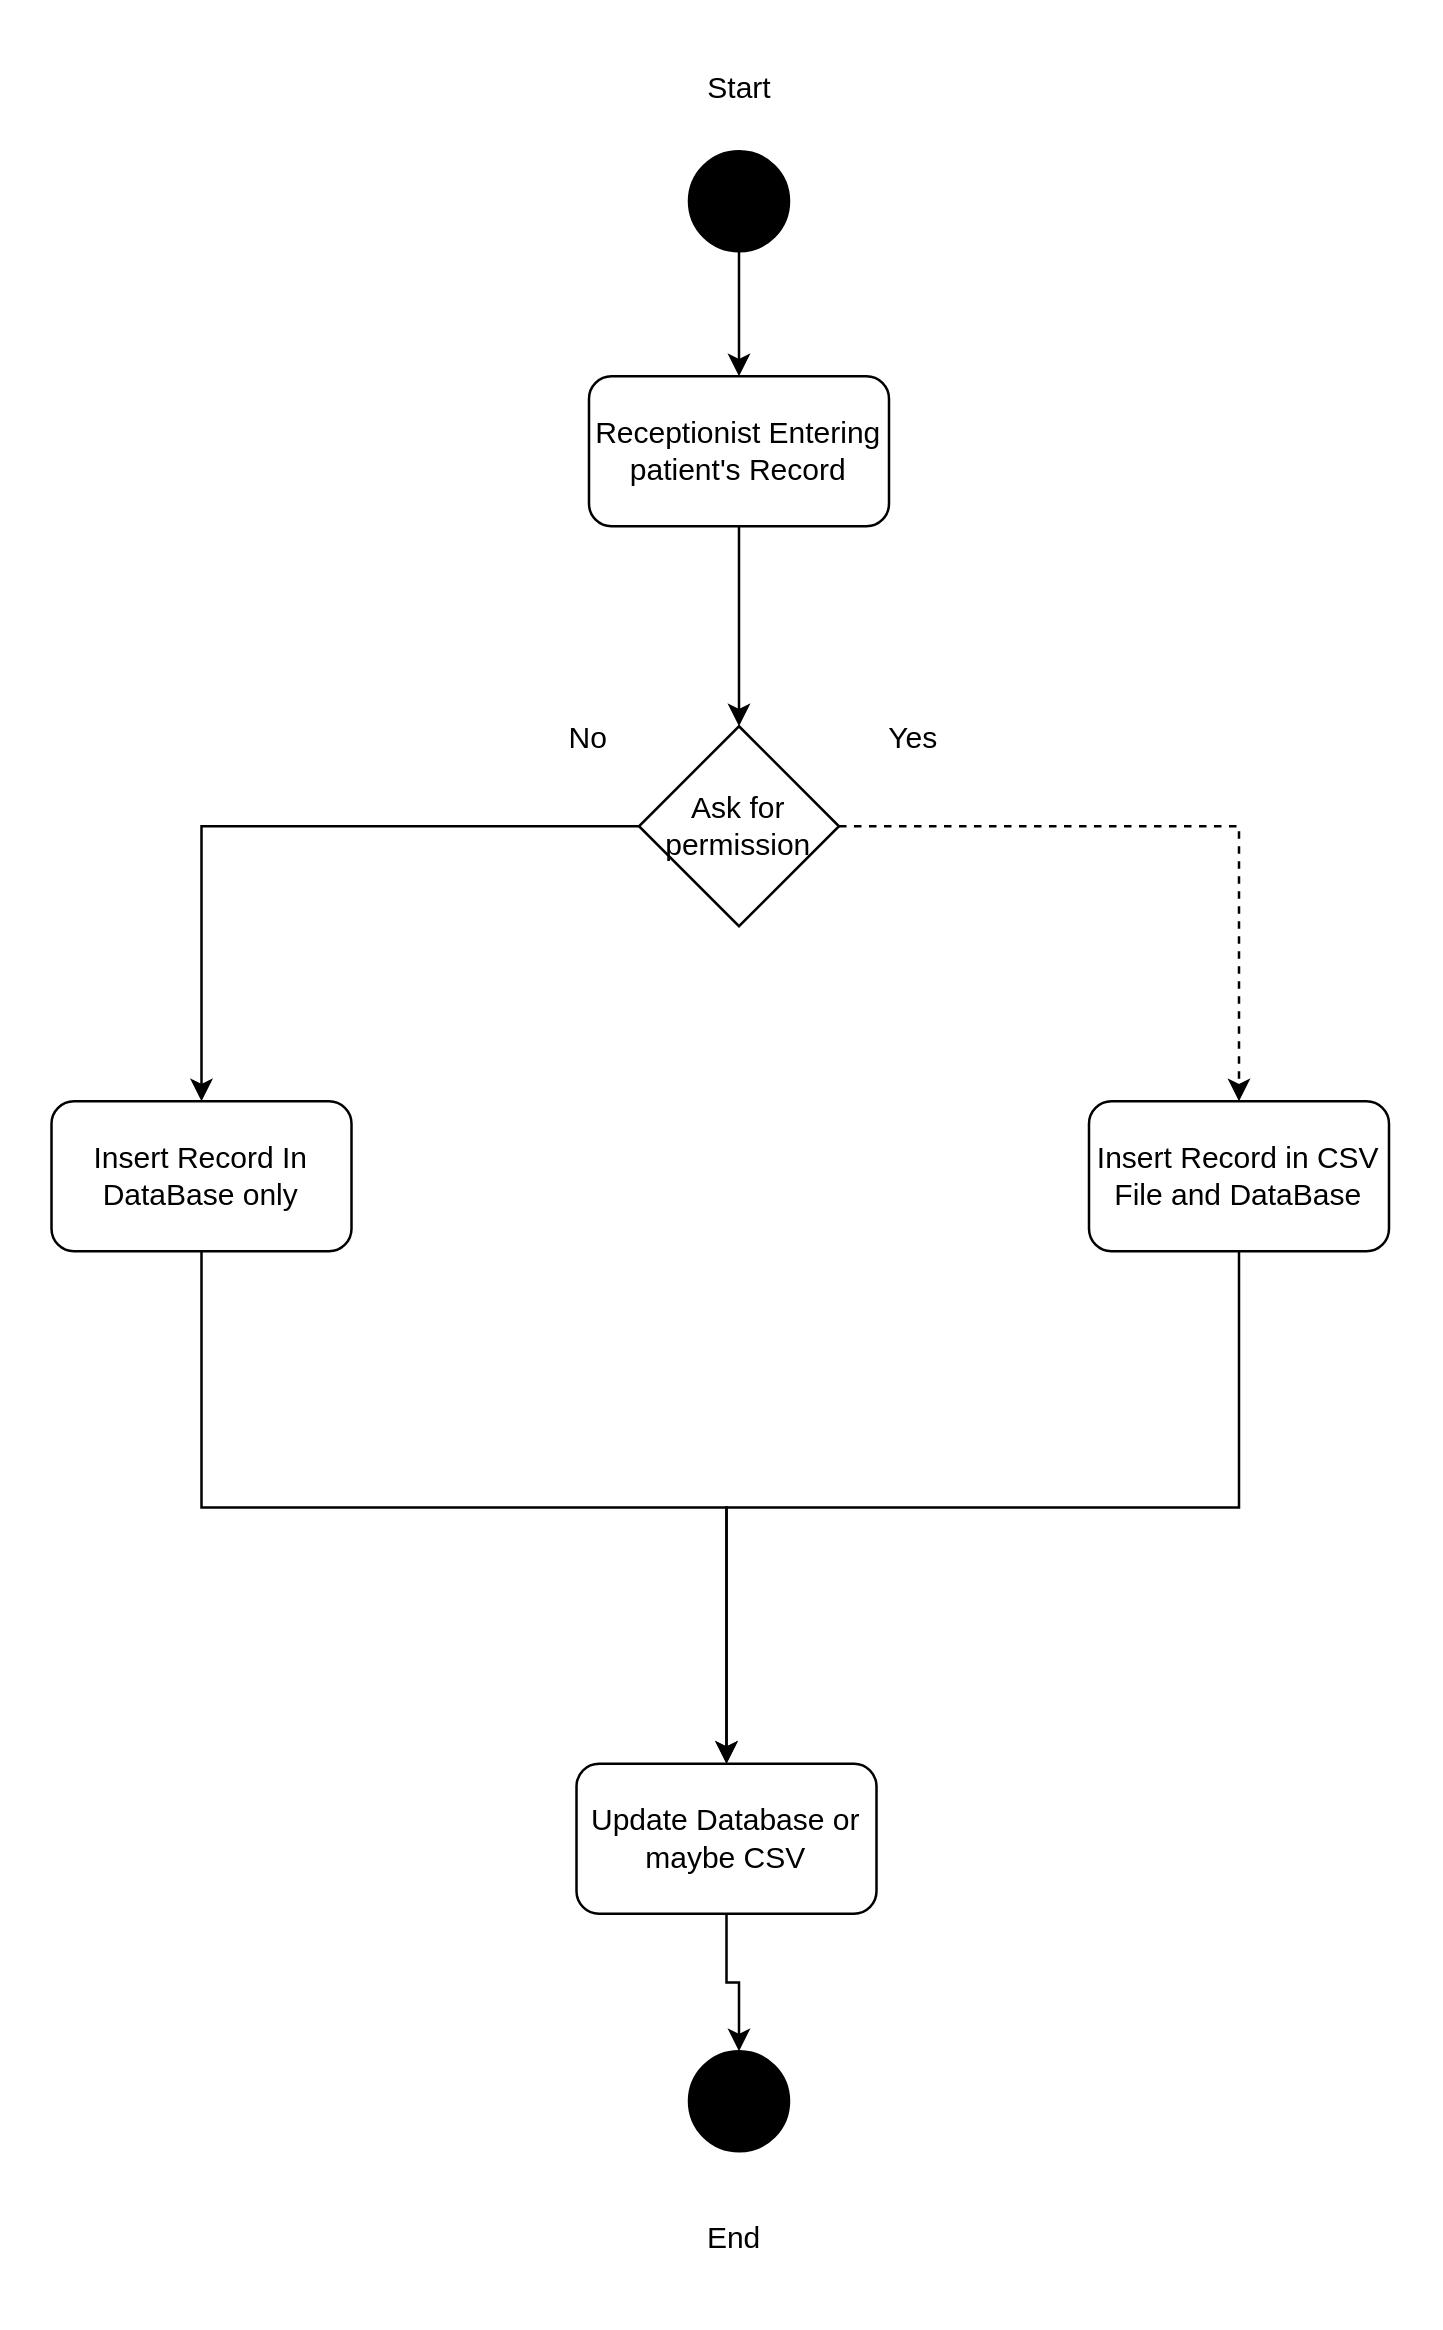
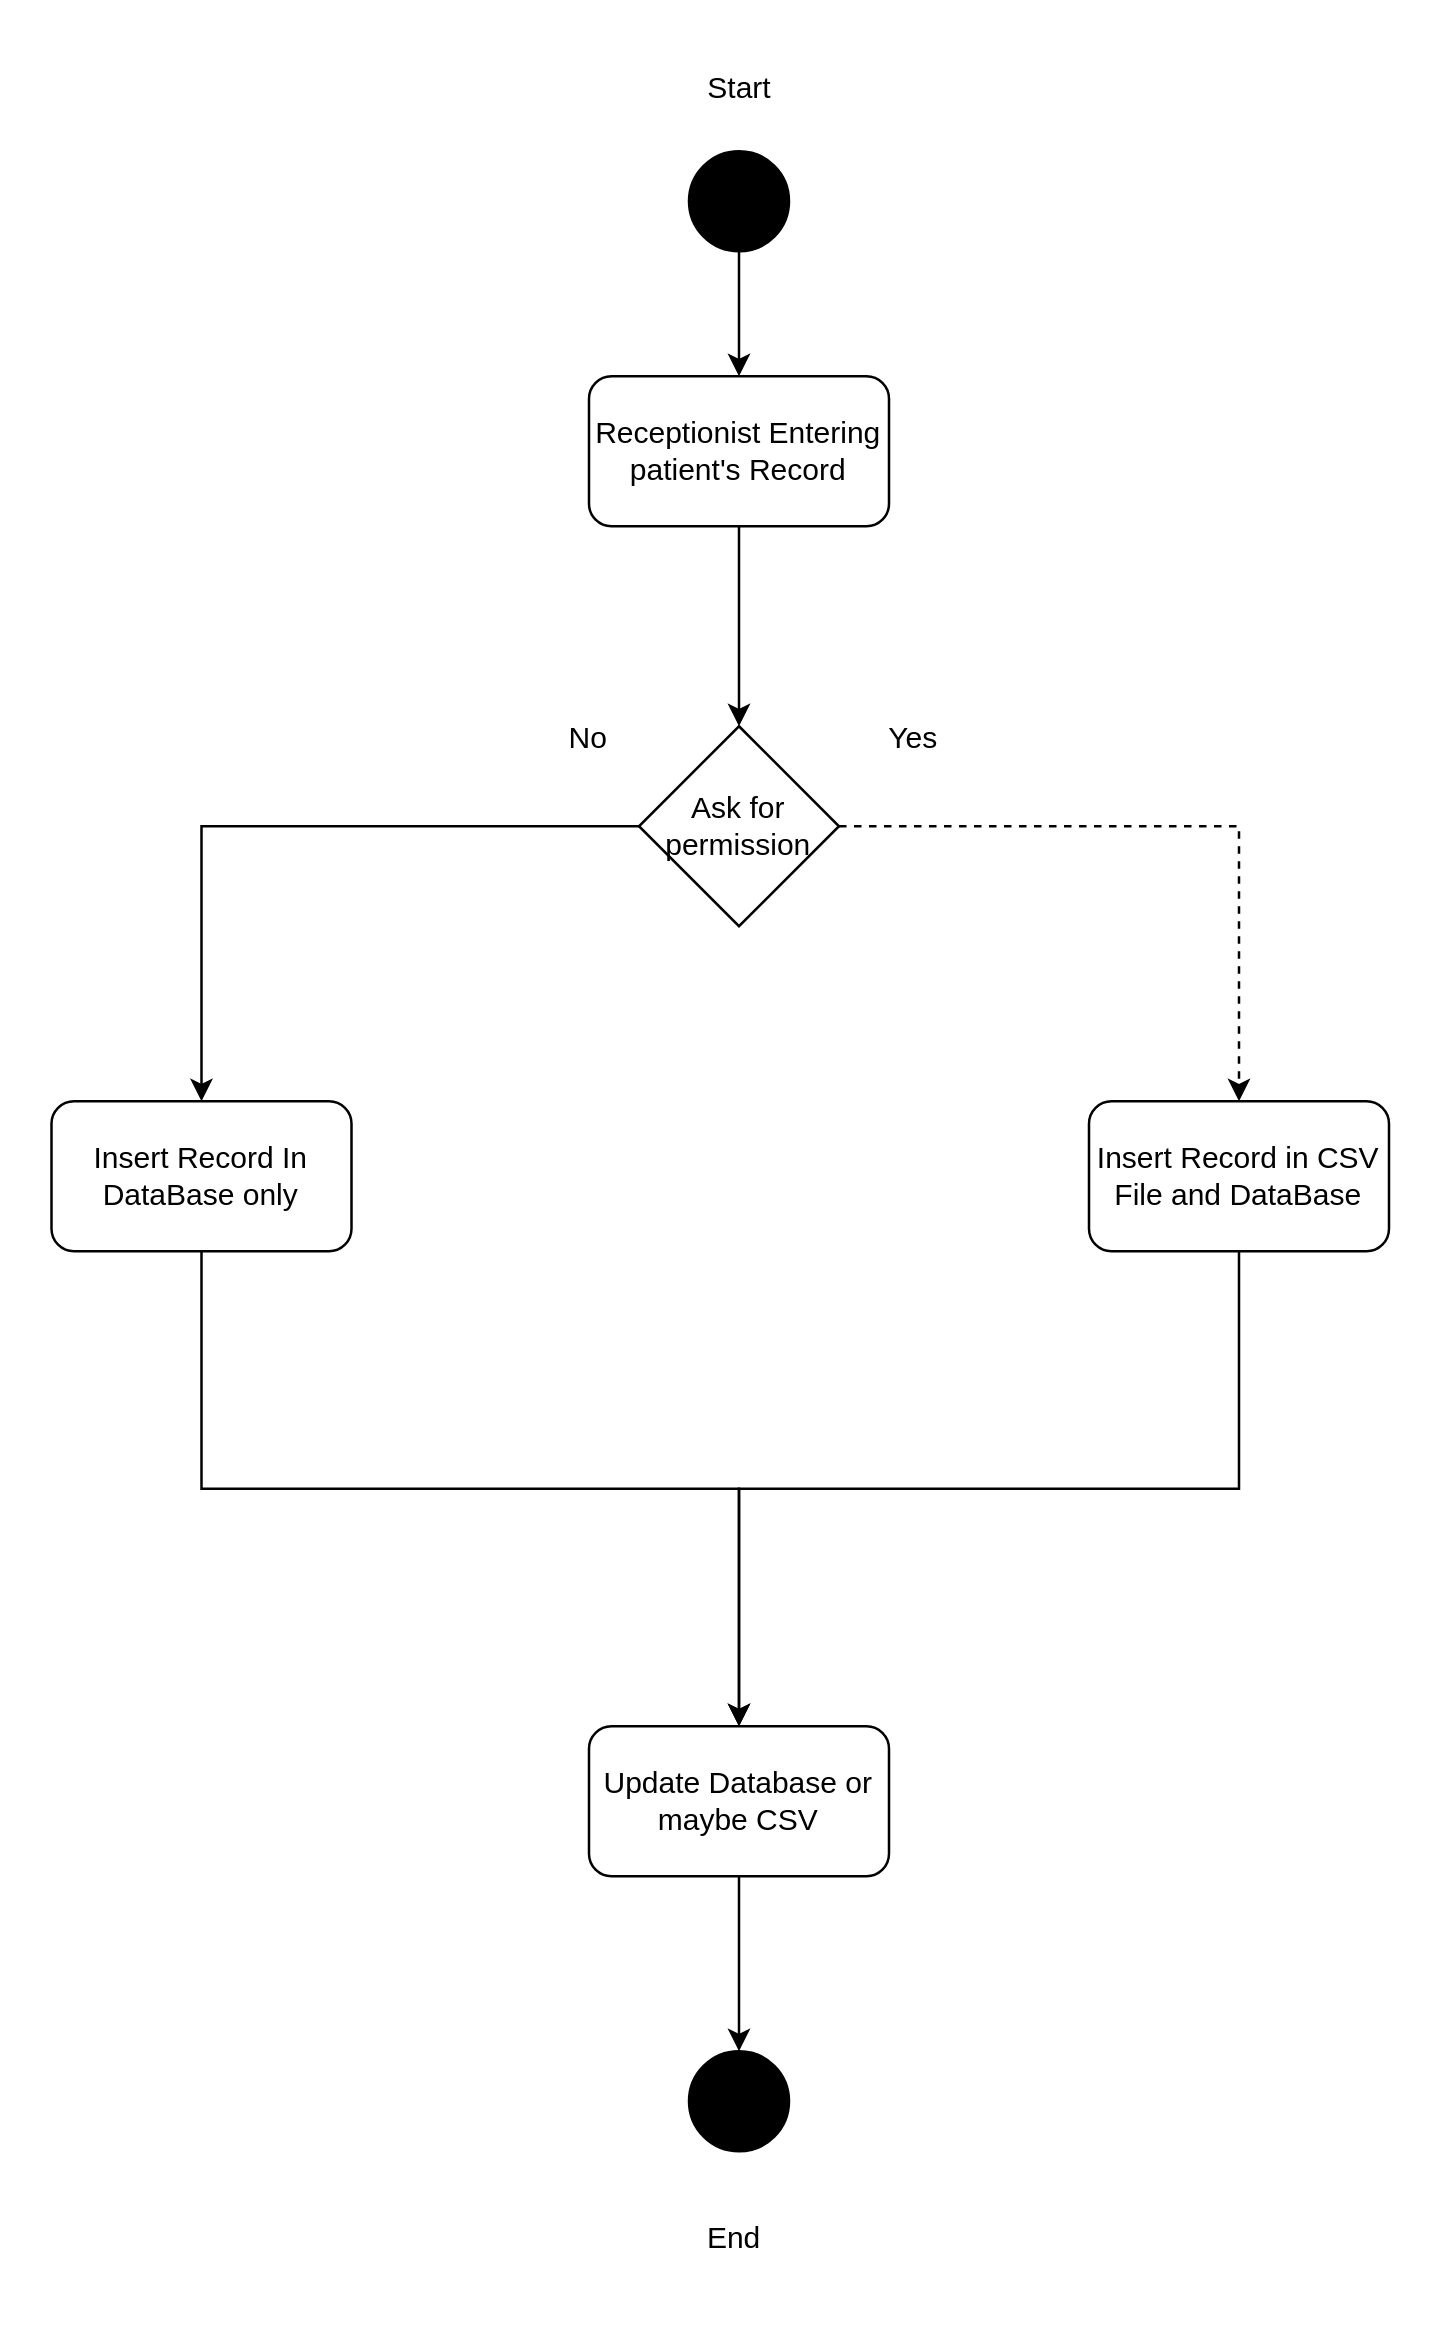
(726, 1839) -> (739, 1801)
